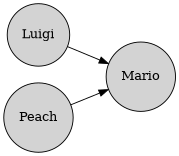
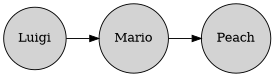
(85, 99) -> (180, 38)
